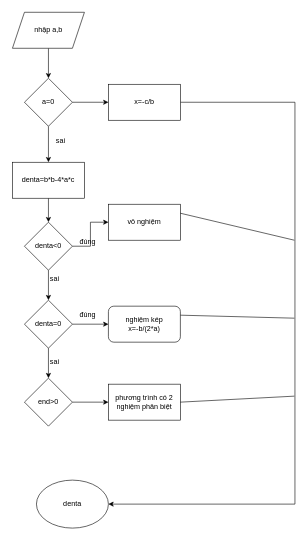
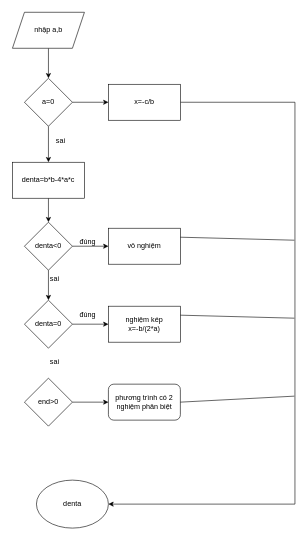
(144, 222) -> (144, 246)
(144, 324) -> (144, 324)
(48, 361) -> none
(144, 402) -> (144, 402)
